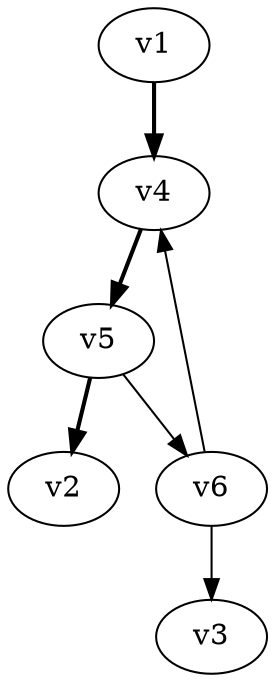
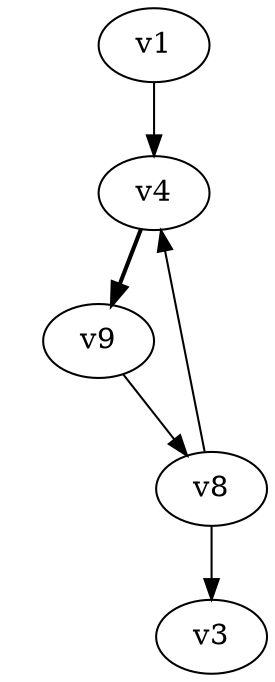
(154, 109) -> (154, 109)
(99, 341) -> (99, 341)
(64, 489) -> none
(212, 489) -> (212, 489)
